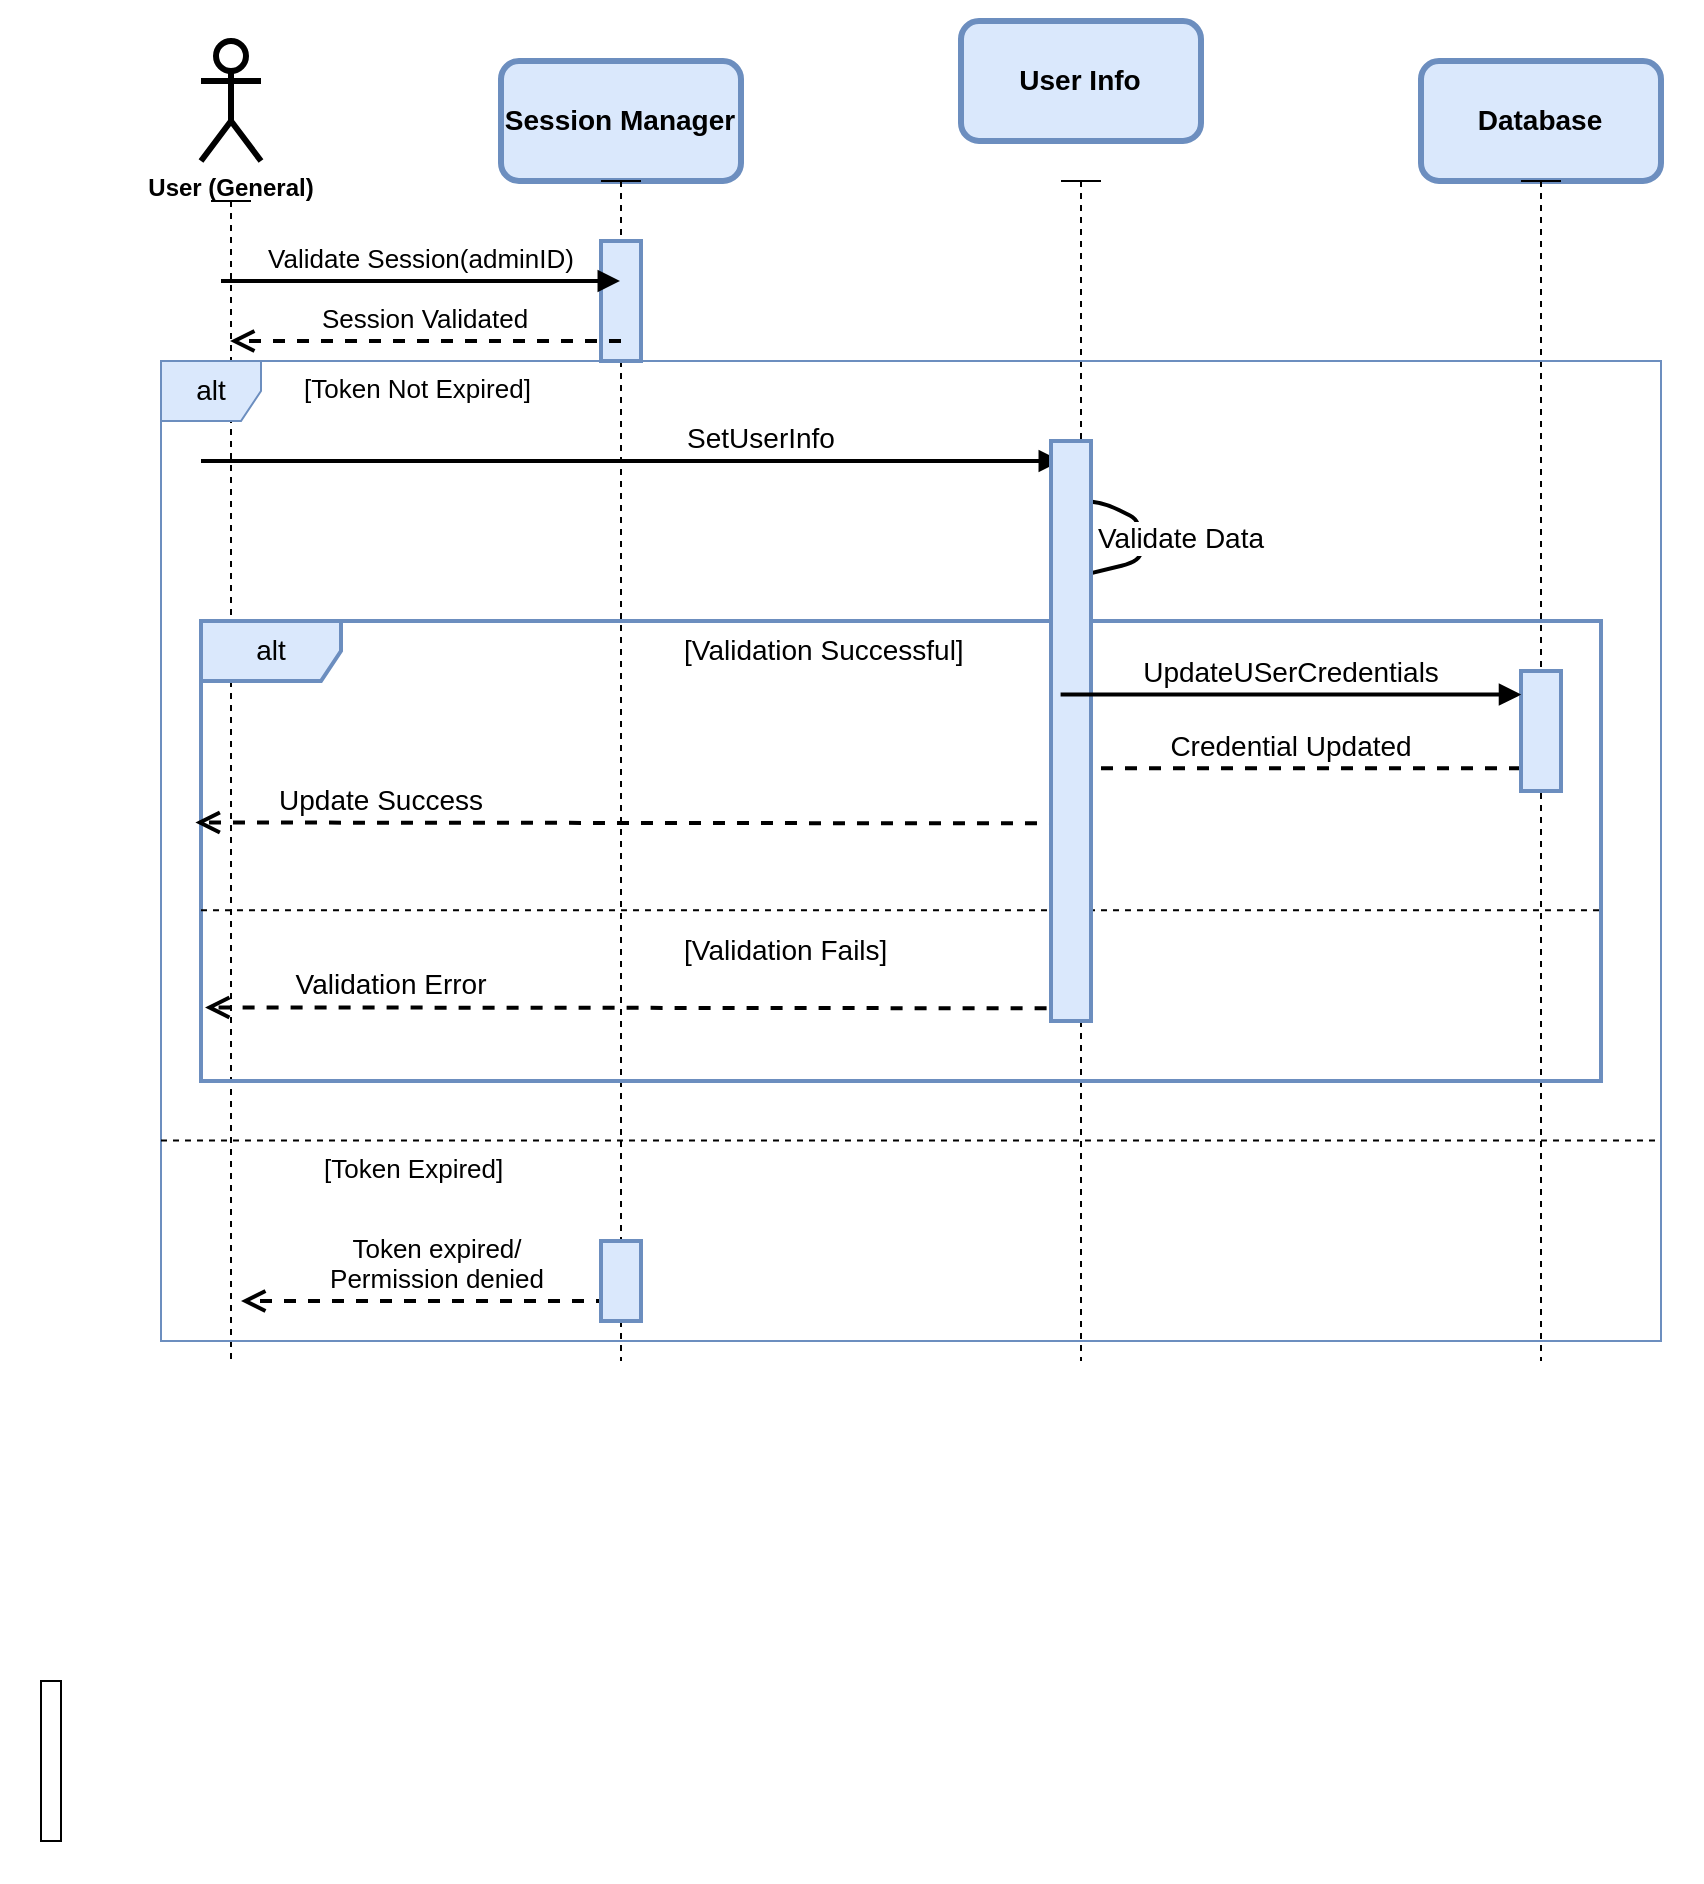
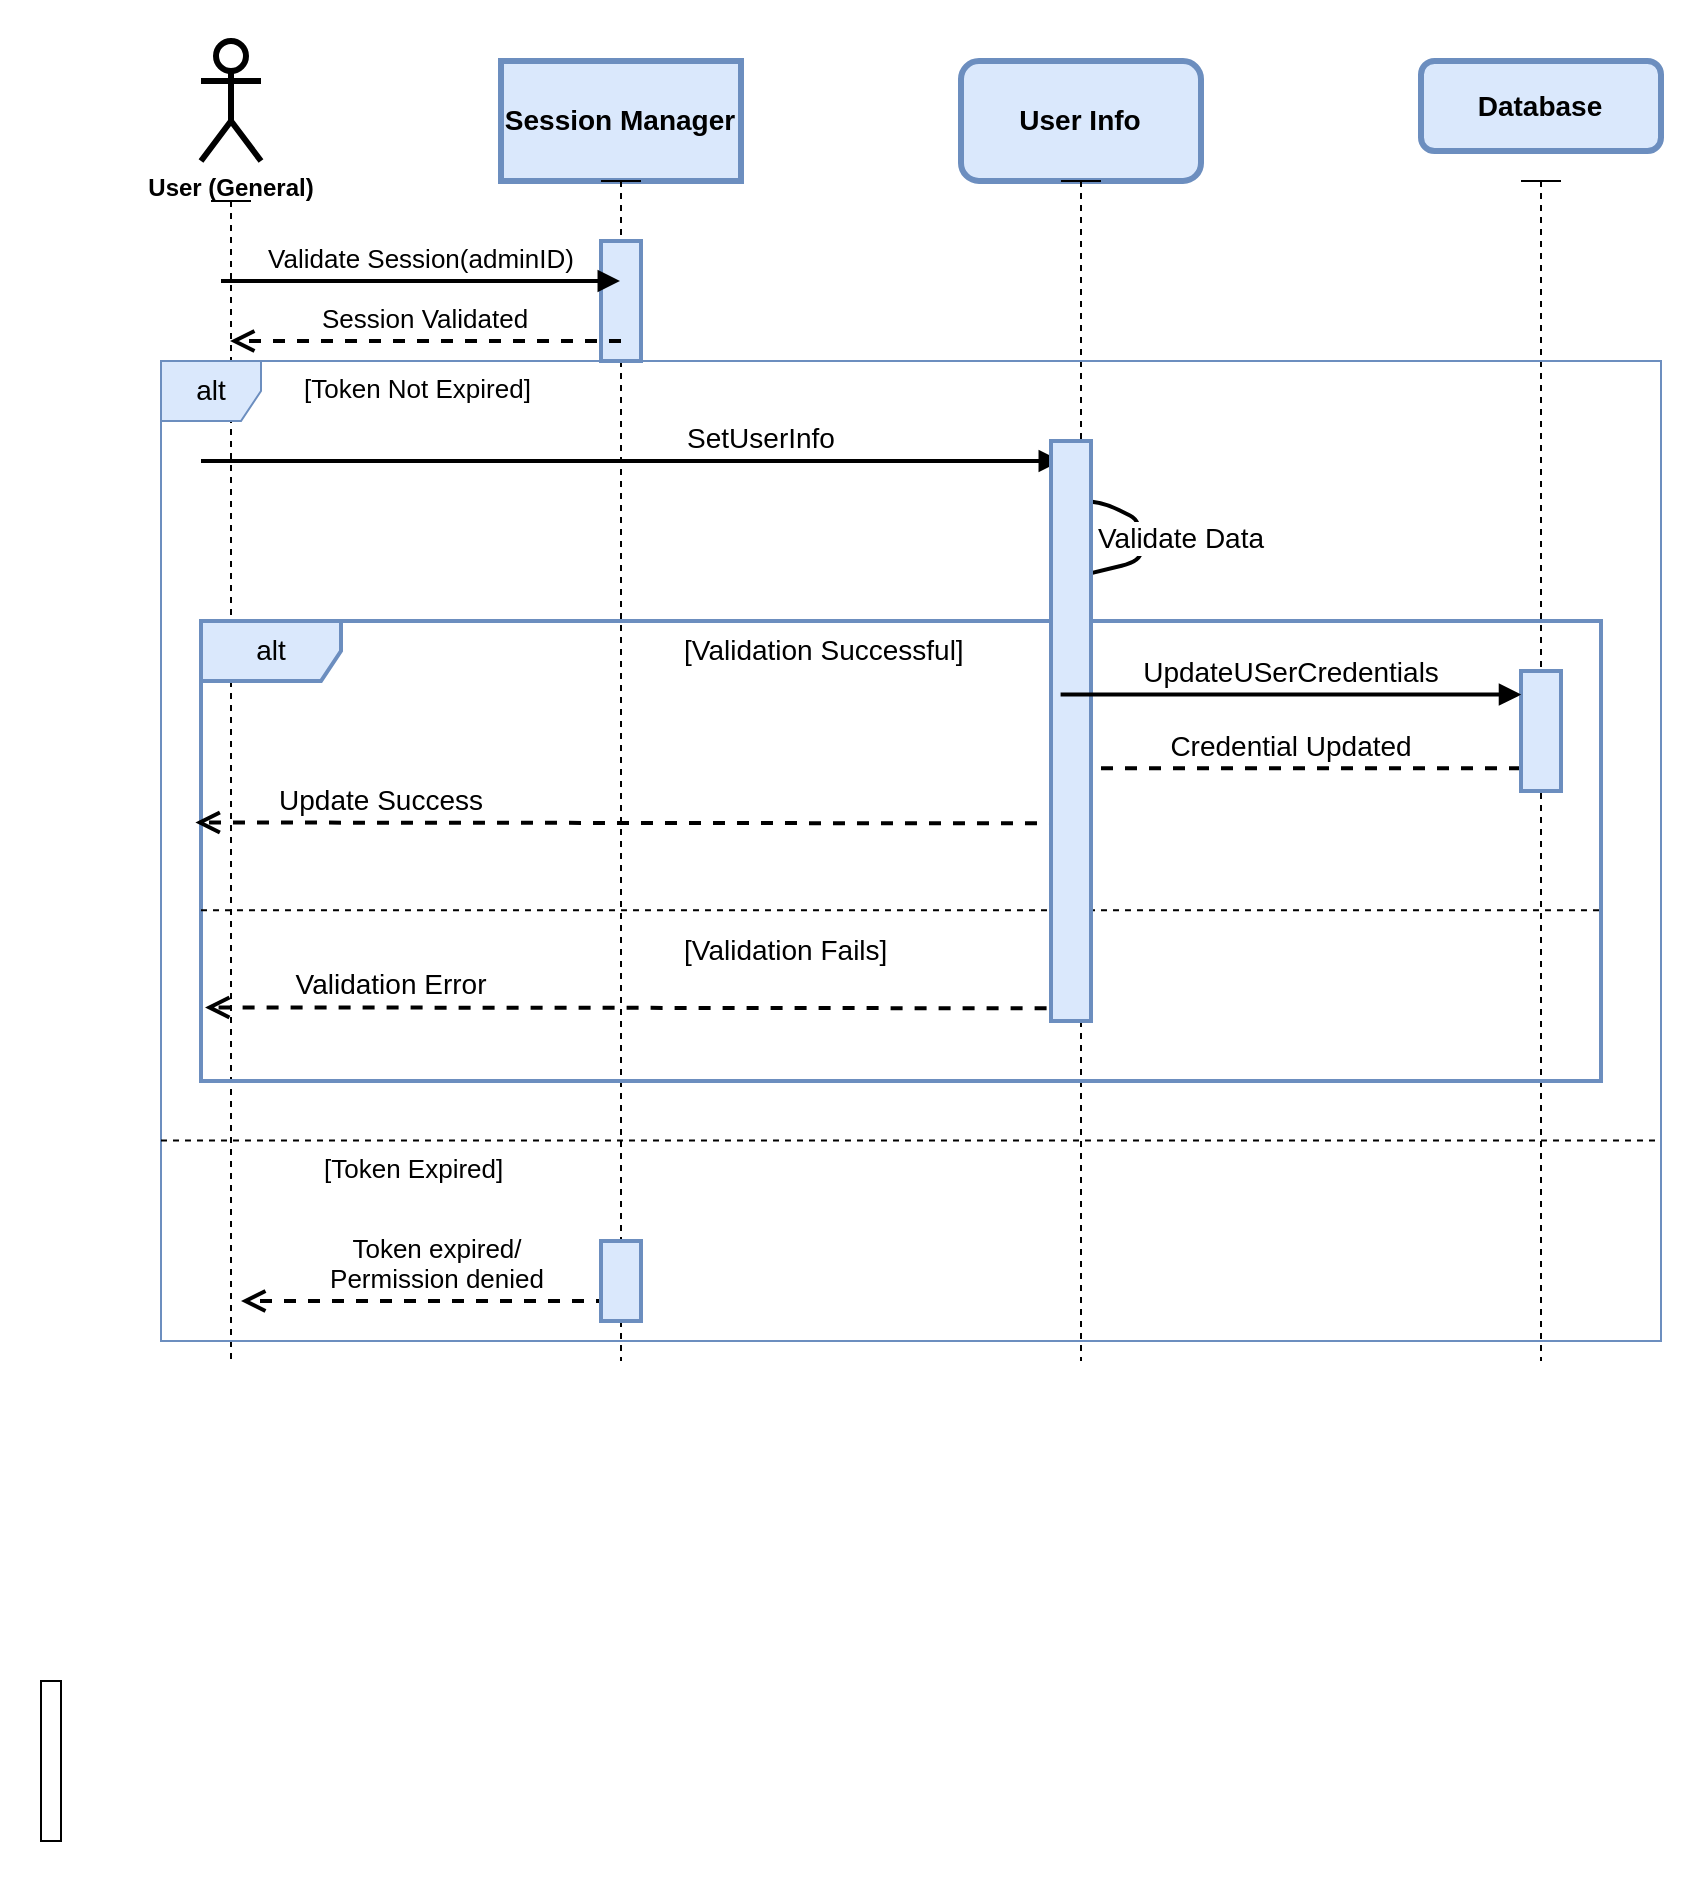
(1081, 81) -> (1081, 121)
(621, 121) -> (621, 121)
(1541, 121) -> (1541, 106)
